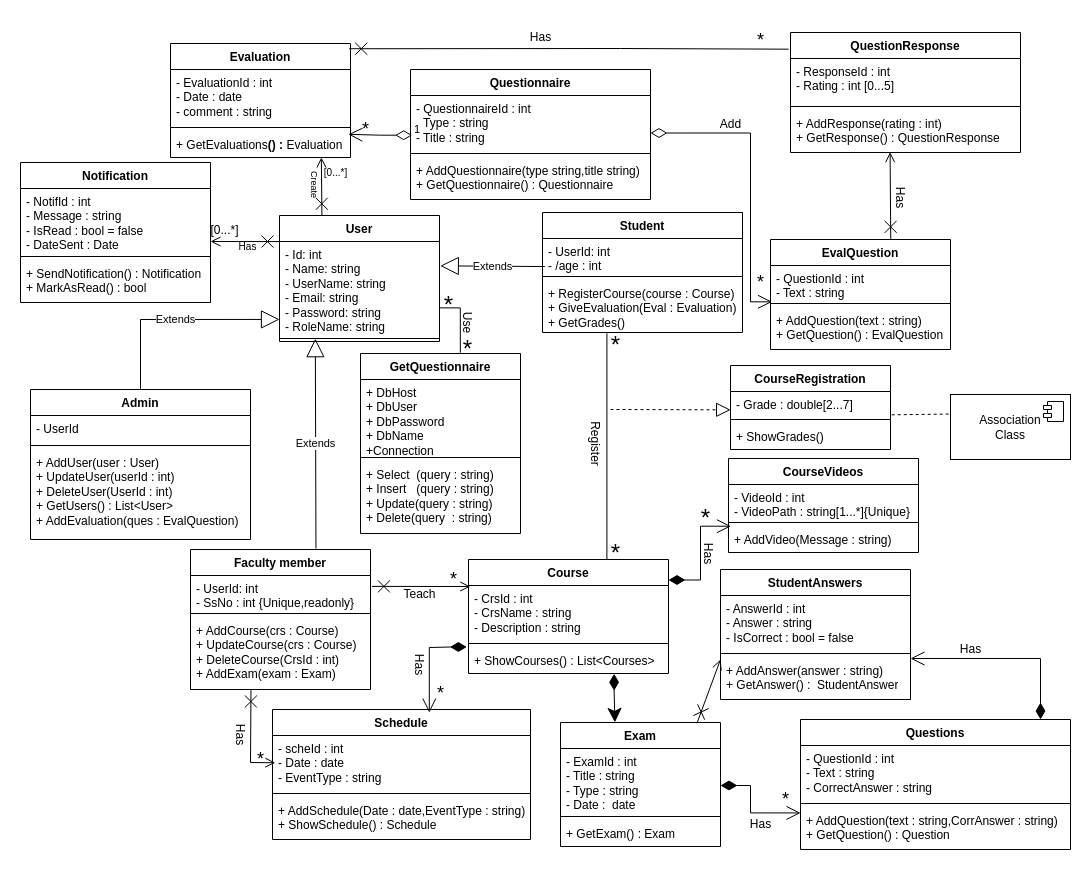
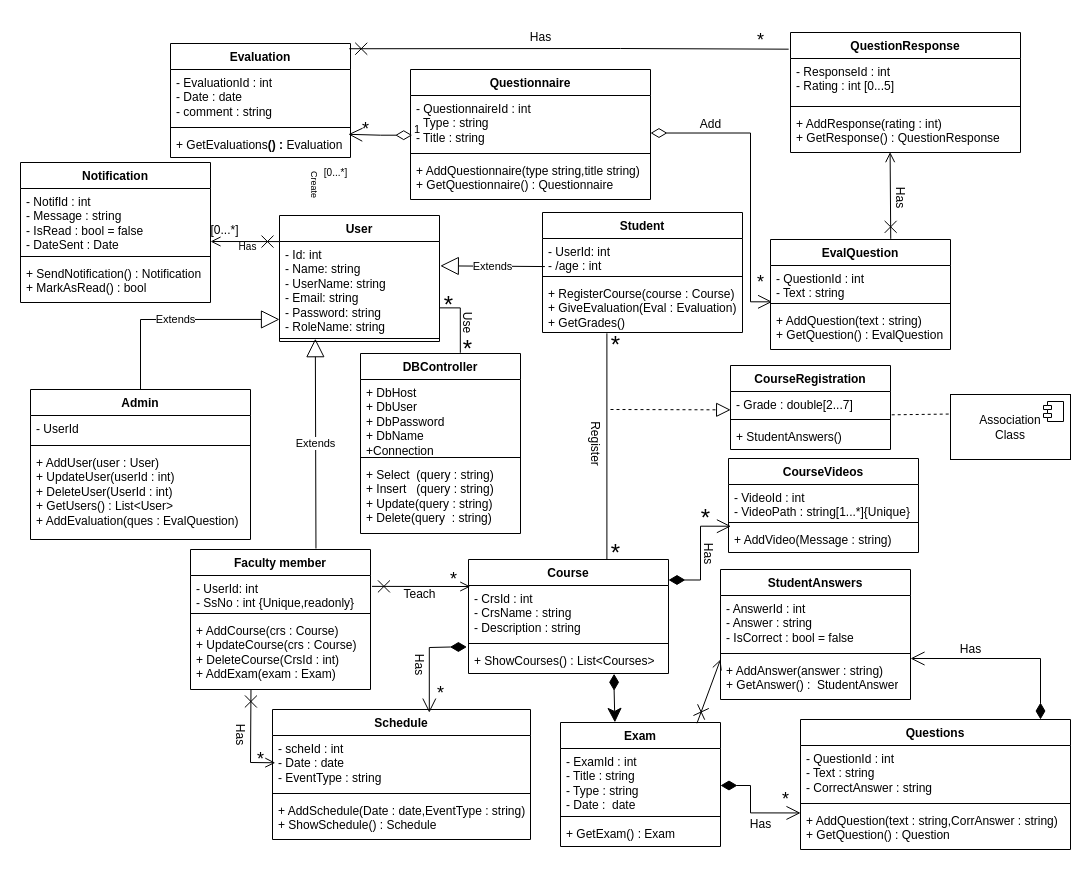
(731, 125) -> (711, 125)
(322, 188) -> none
(441, 368) -> (441, 368)
(782, 438) -> (795, 438)
